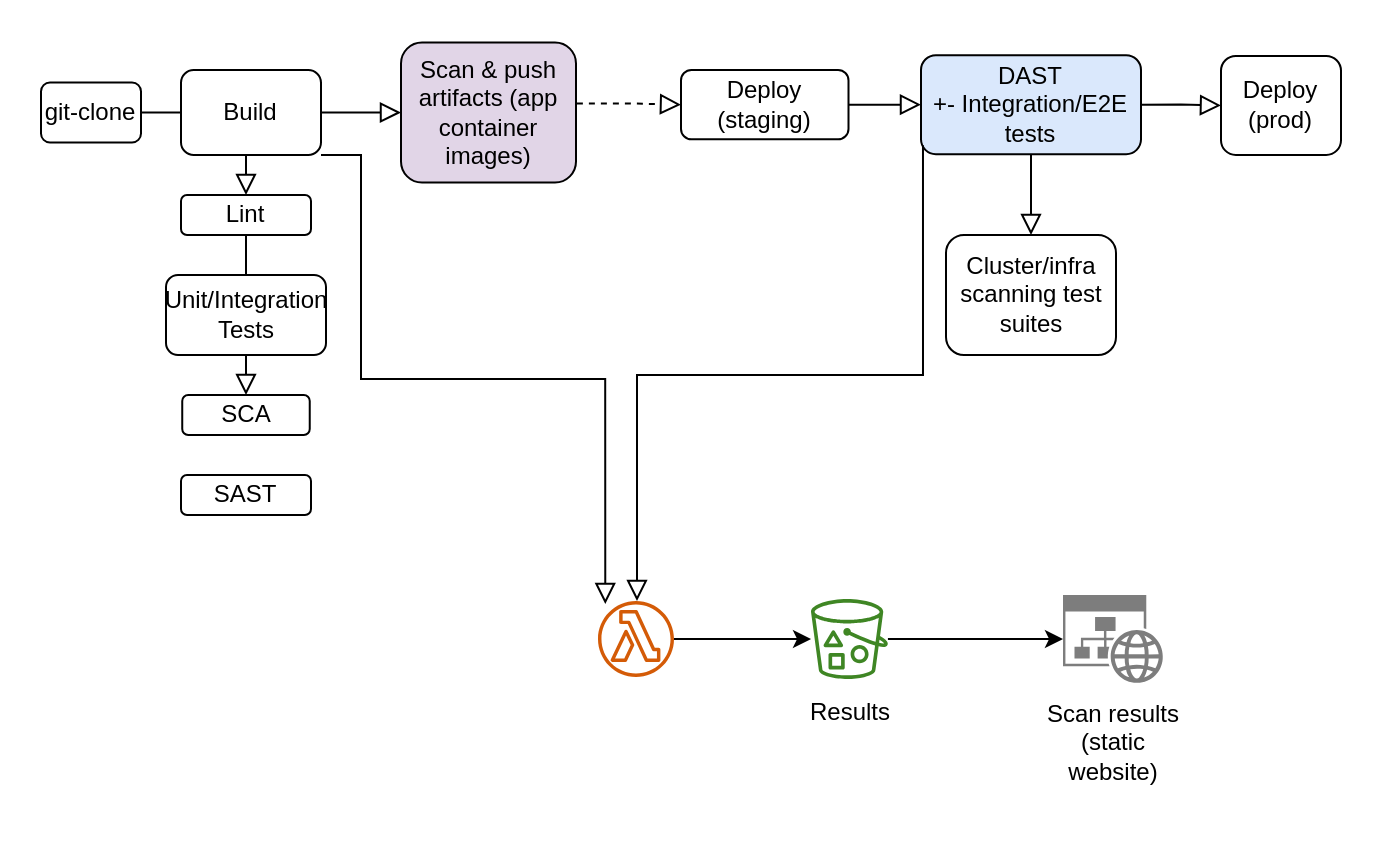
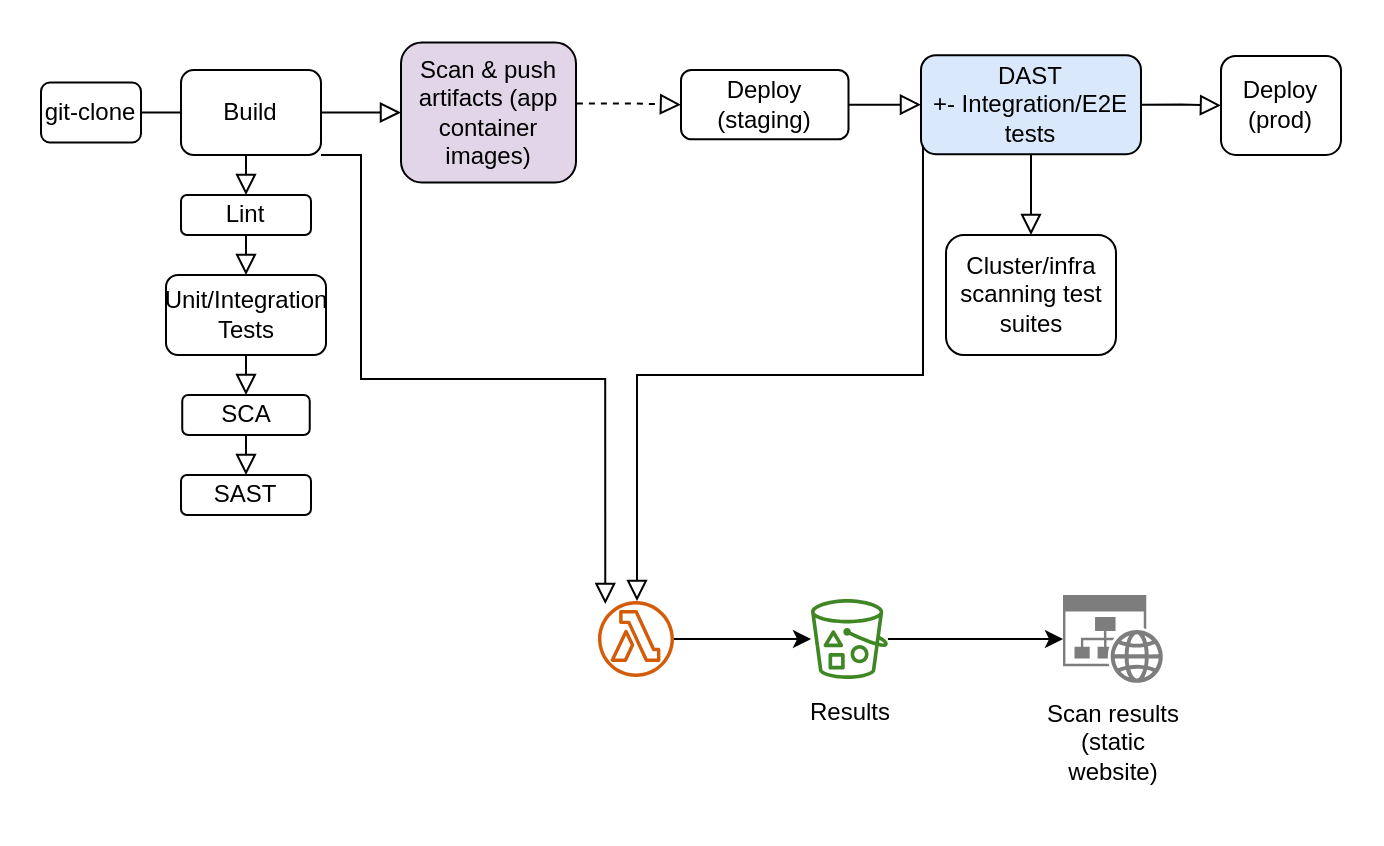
(246, 262) -> (246, 253)
none -> (246, 444)
